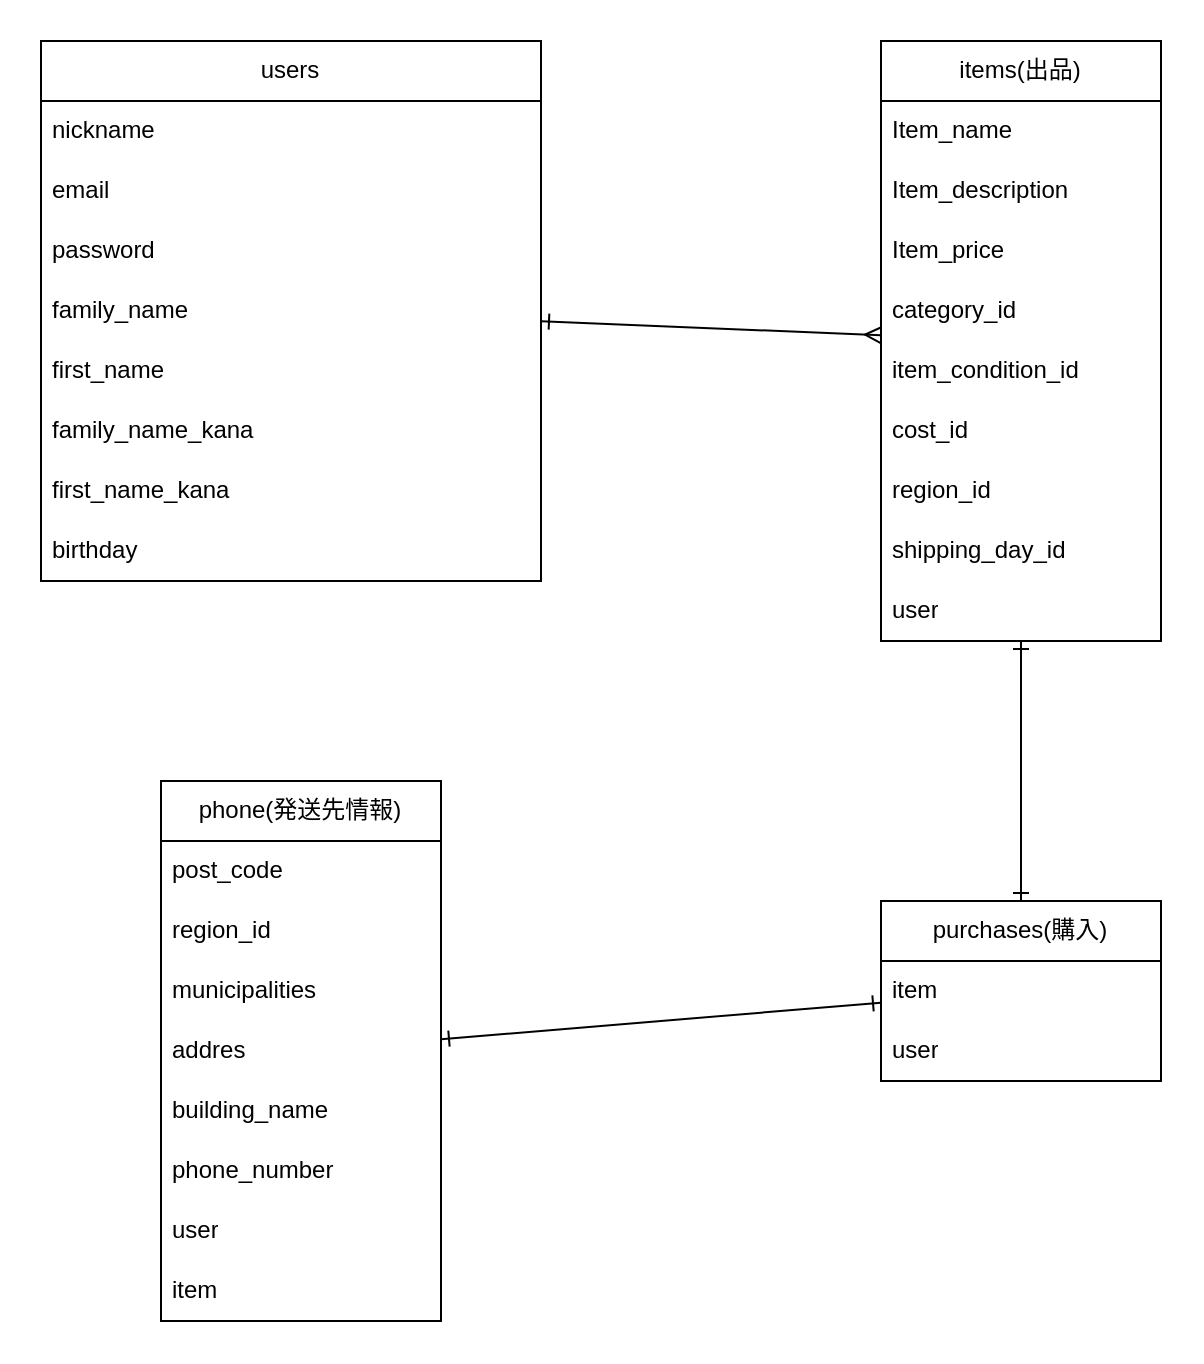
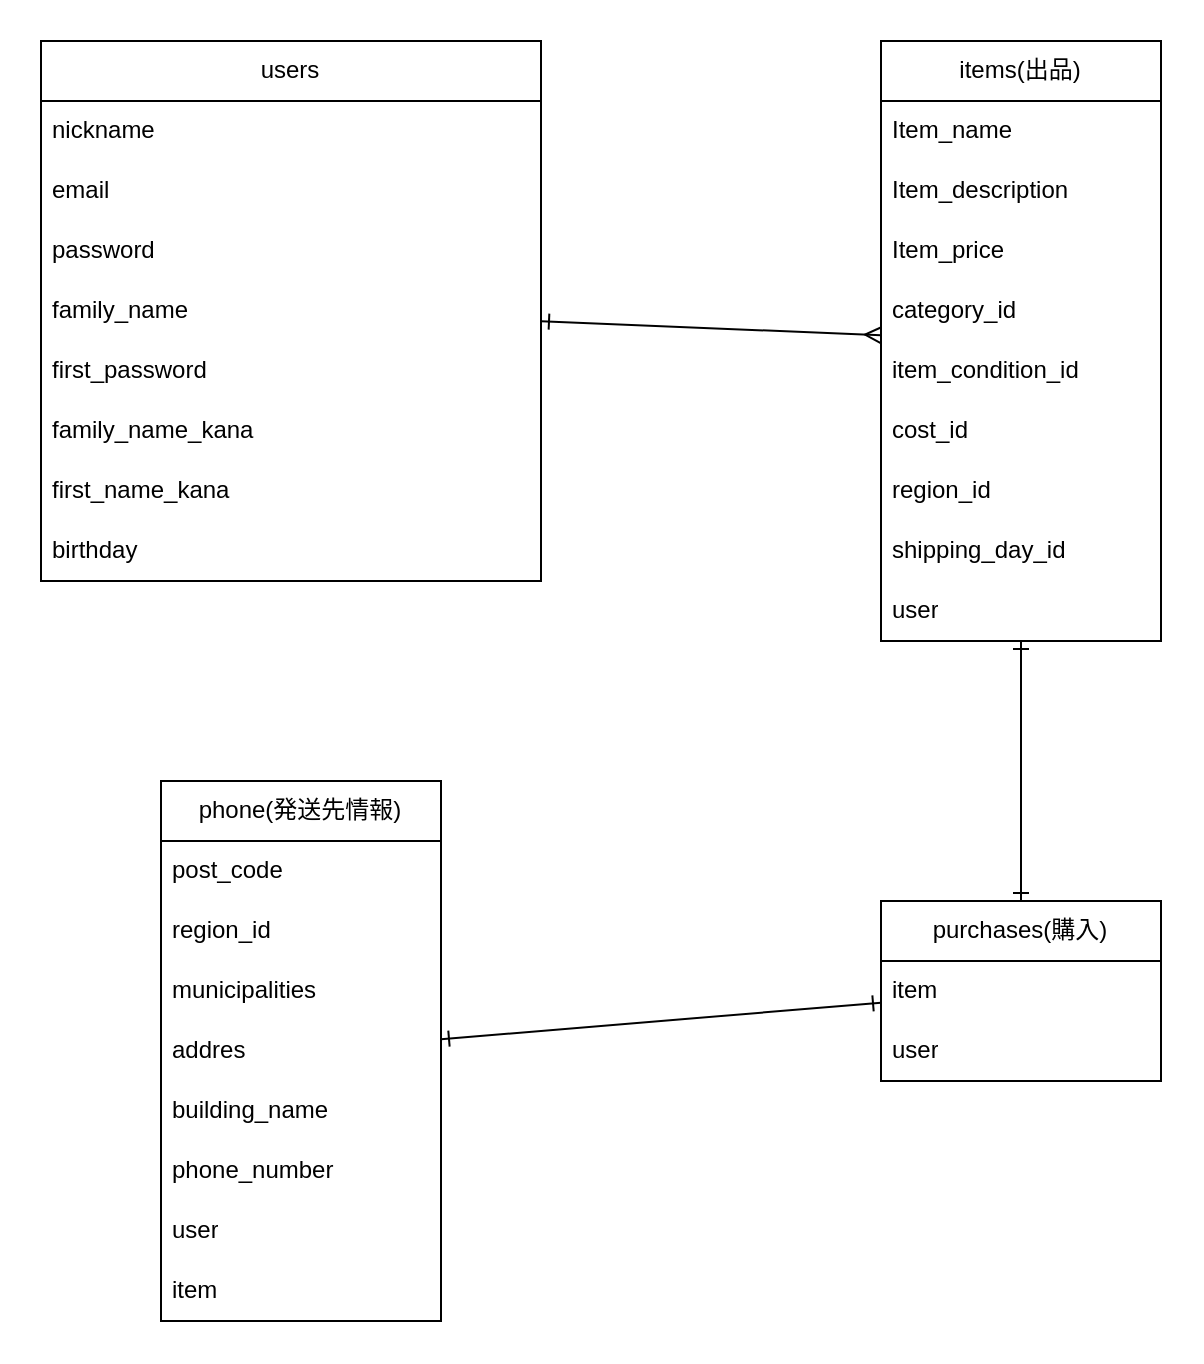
(117, 371) -> (144, 371)
